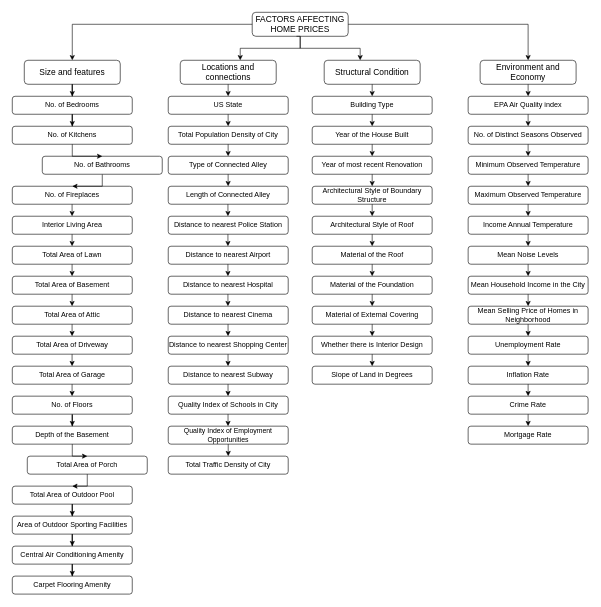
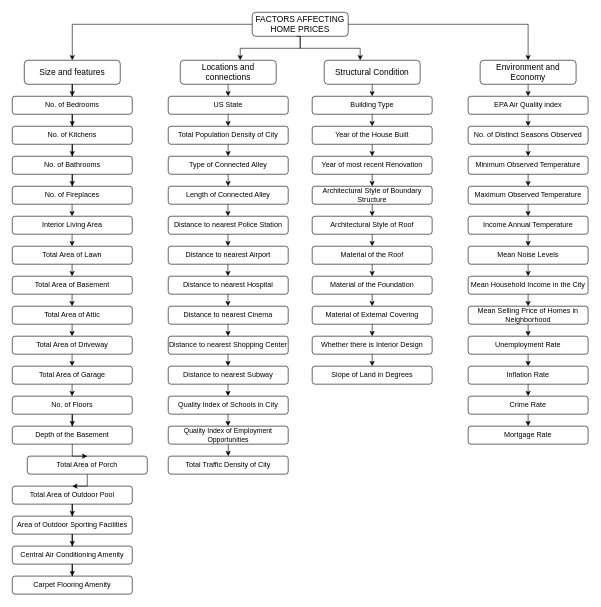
(102, 165) -> (72, 165)
